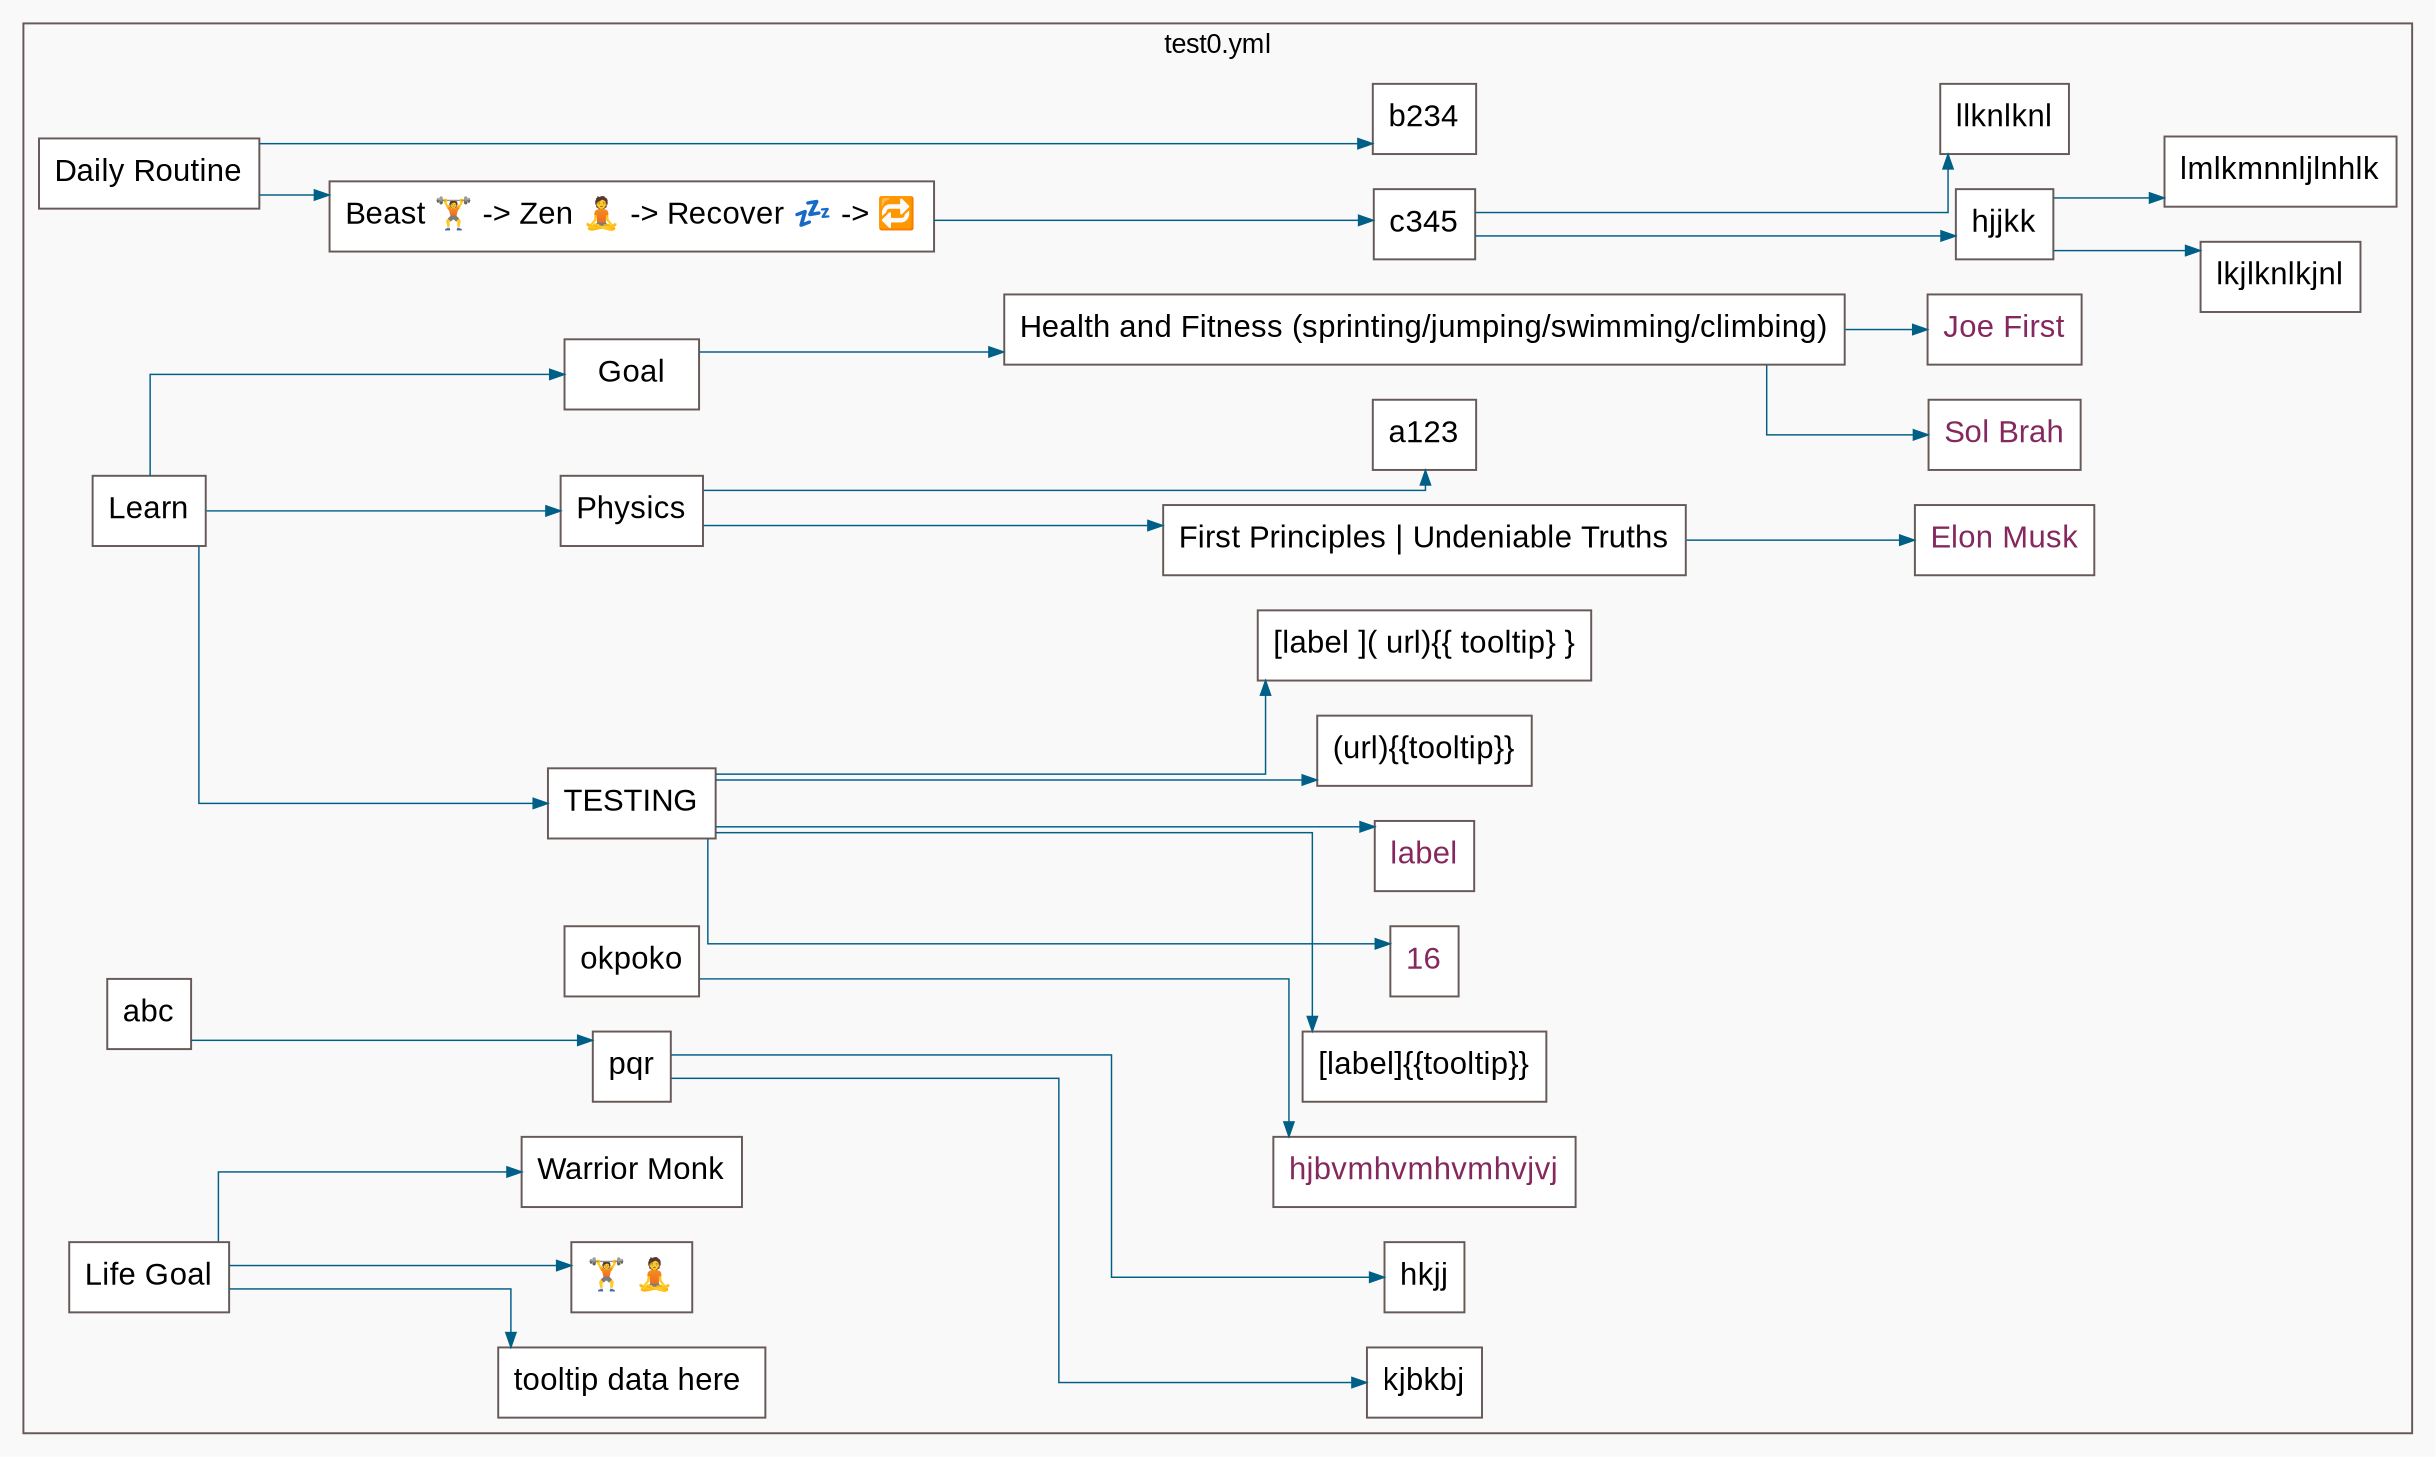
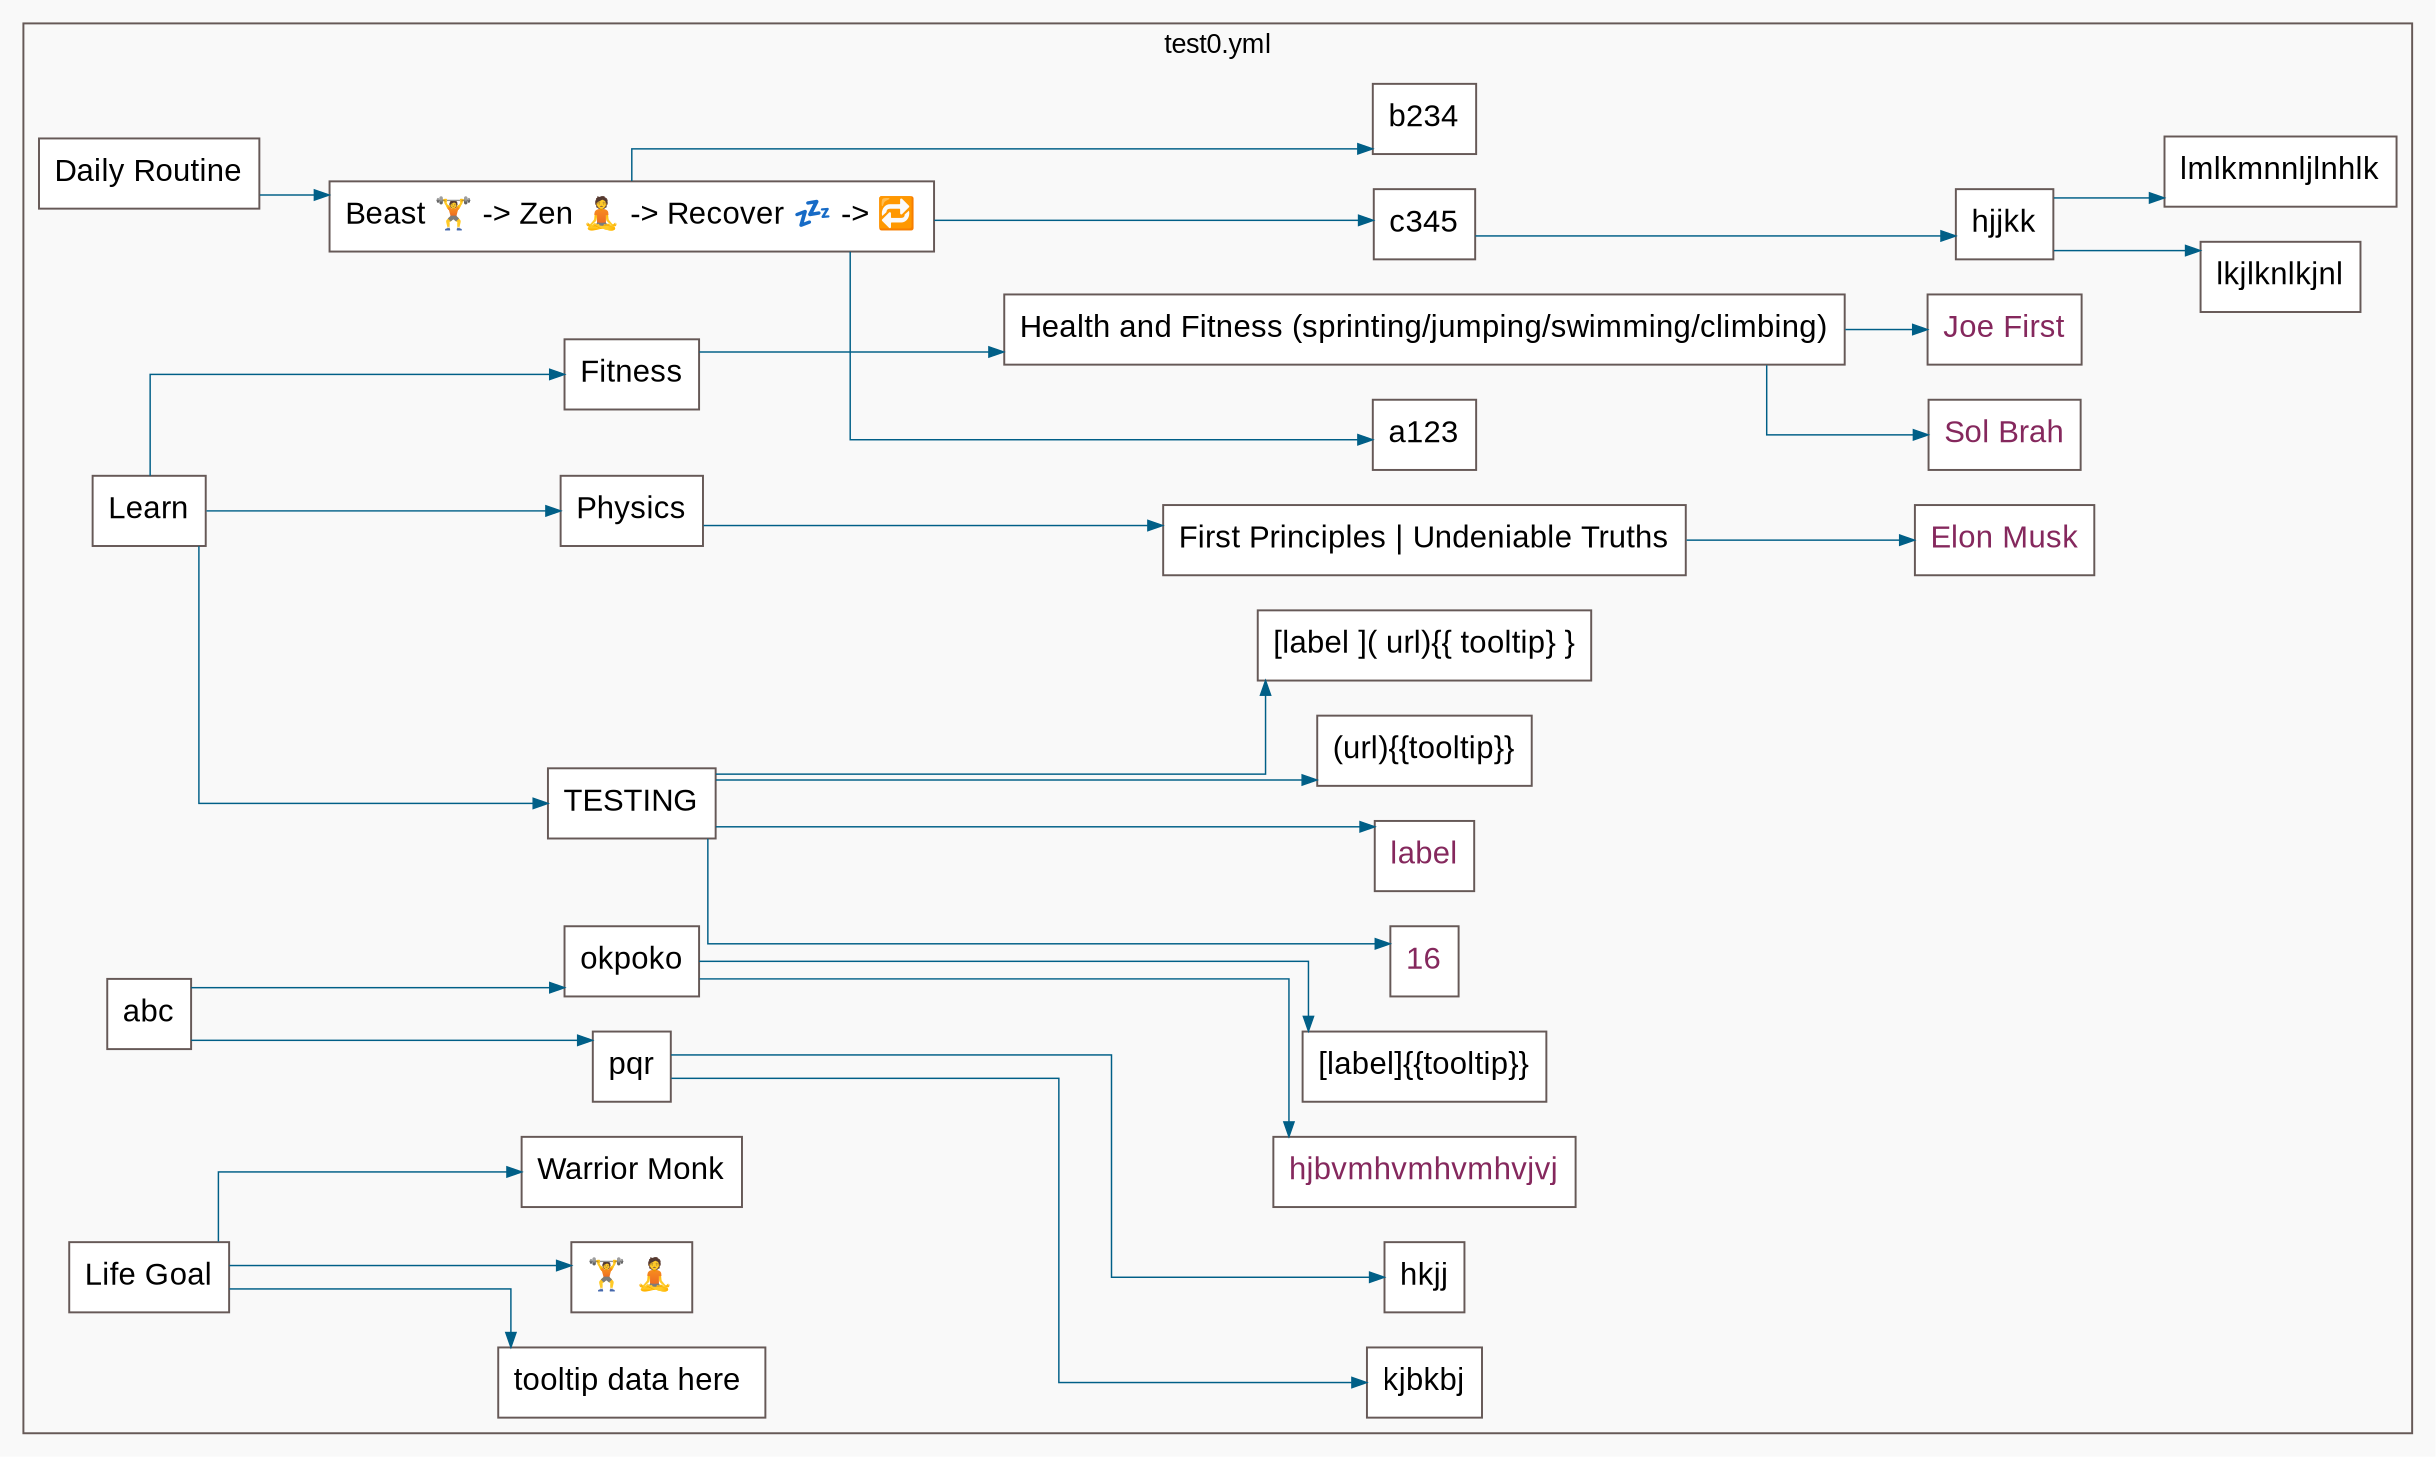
(2005, 119) -> none
(809, 144) -> (979, 149)
(632, 374) -> (632, 374)
(1067, 490) -> (1010, 440)
(1106, 833) -> (1031, 961)
none -> (370, 988)
